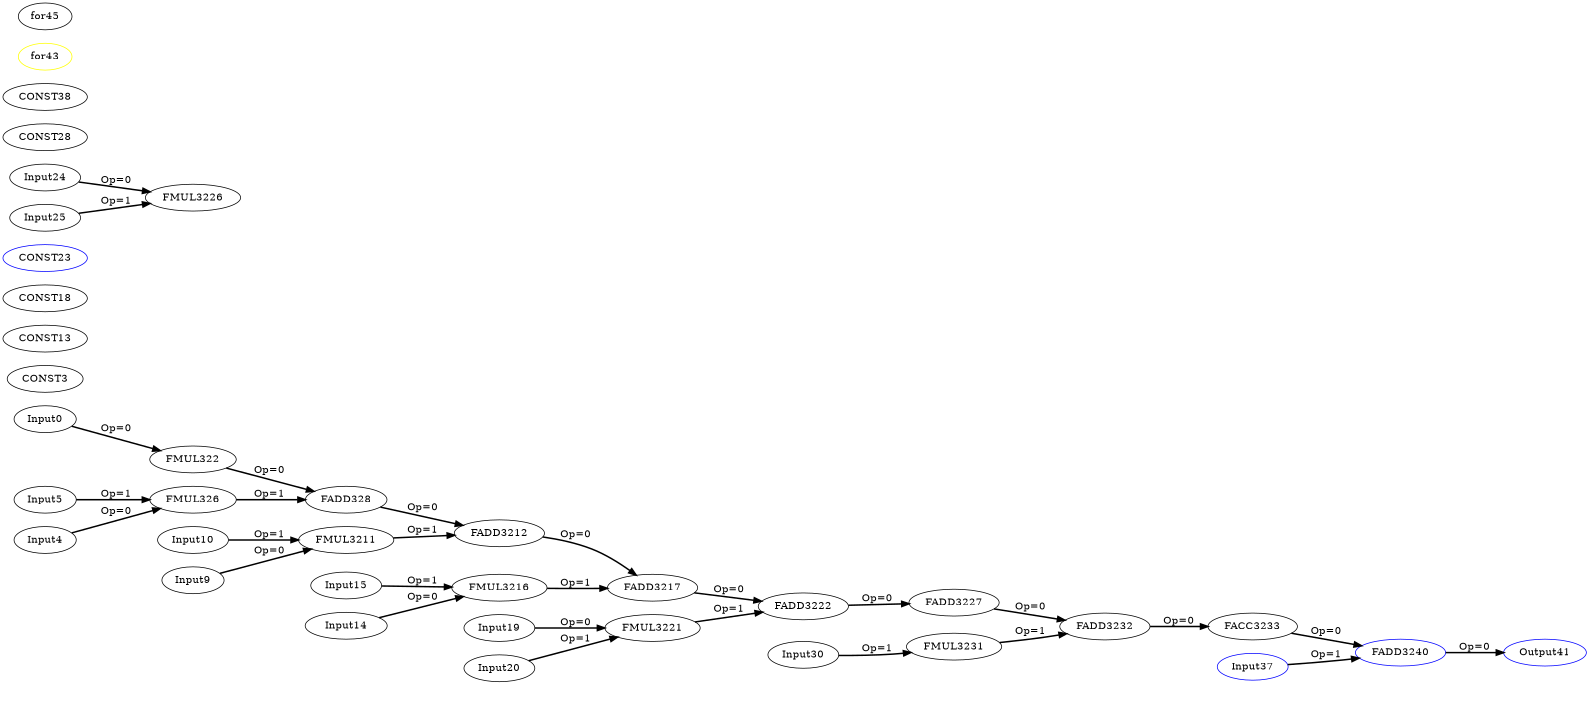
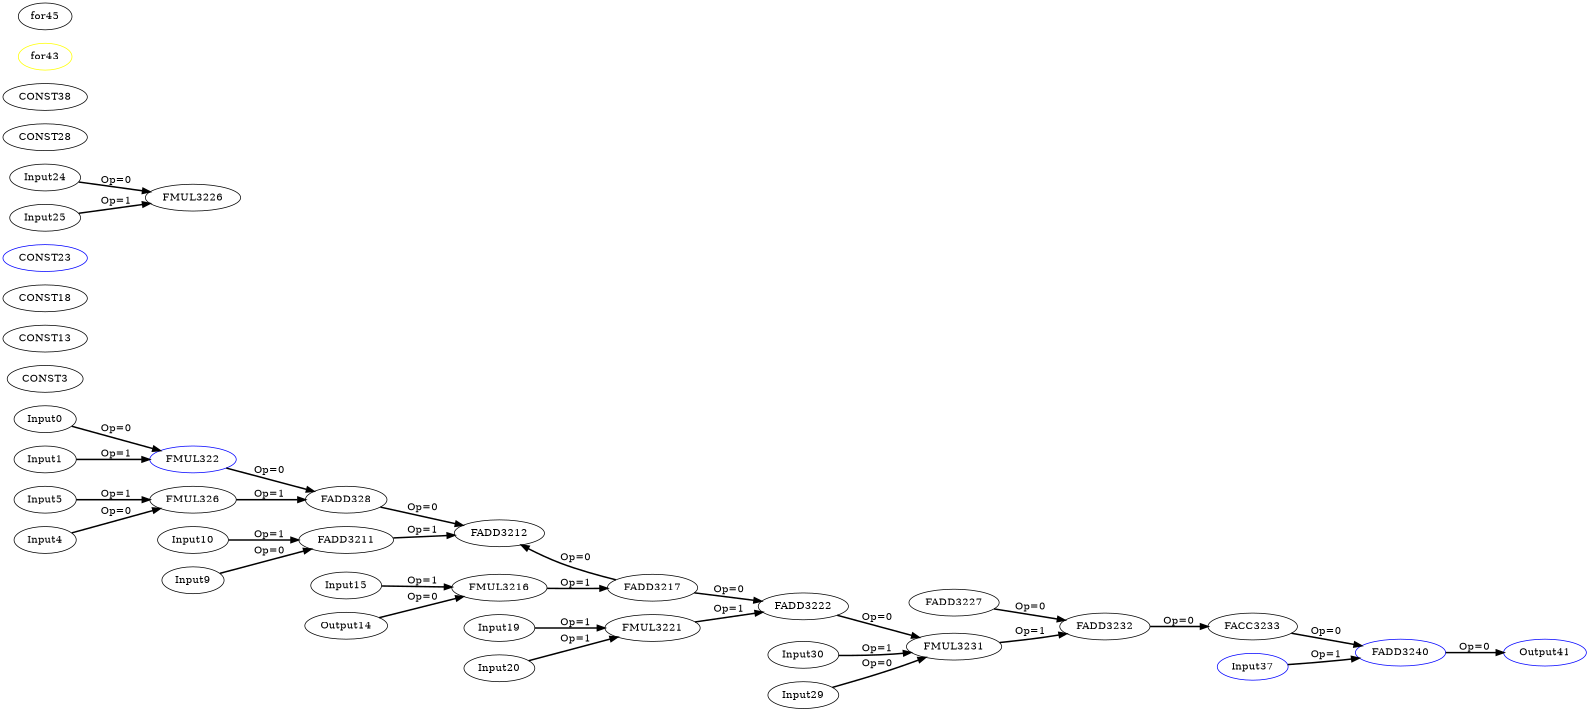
none -> (45, 459)
(193, 459) -> (193, 459)
(346, 540) -> (346, 540)
(589, 548) -> (571, 567)
(875, 605) -> (875, 625)
(576, 622) -> (576, 622)
(346, 626) -> (346, 626)
none -> (803, 695)
